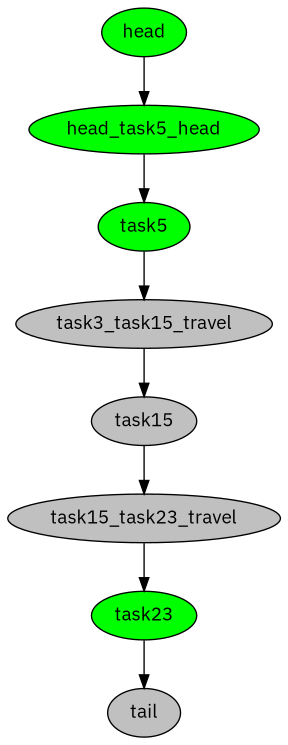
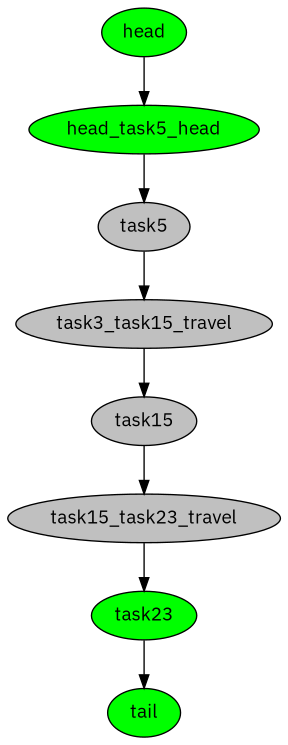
(144, 227) -> (144, 227)
(144, 713) -> (144, 713)
